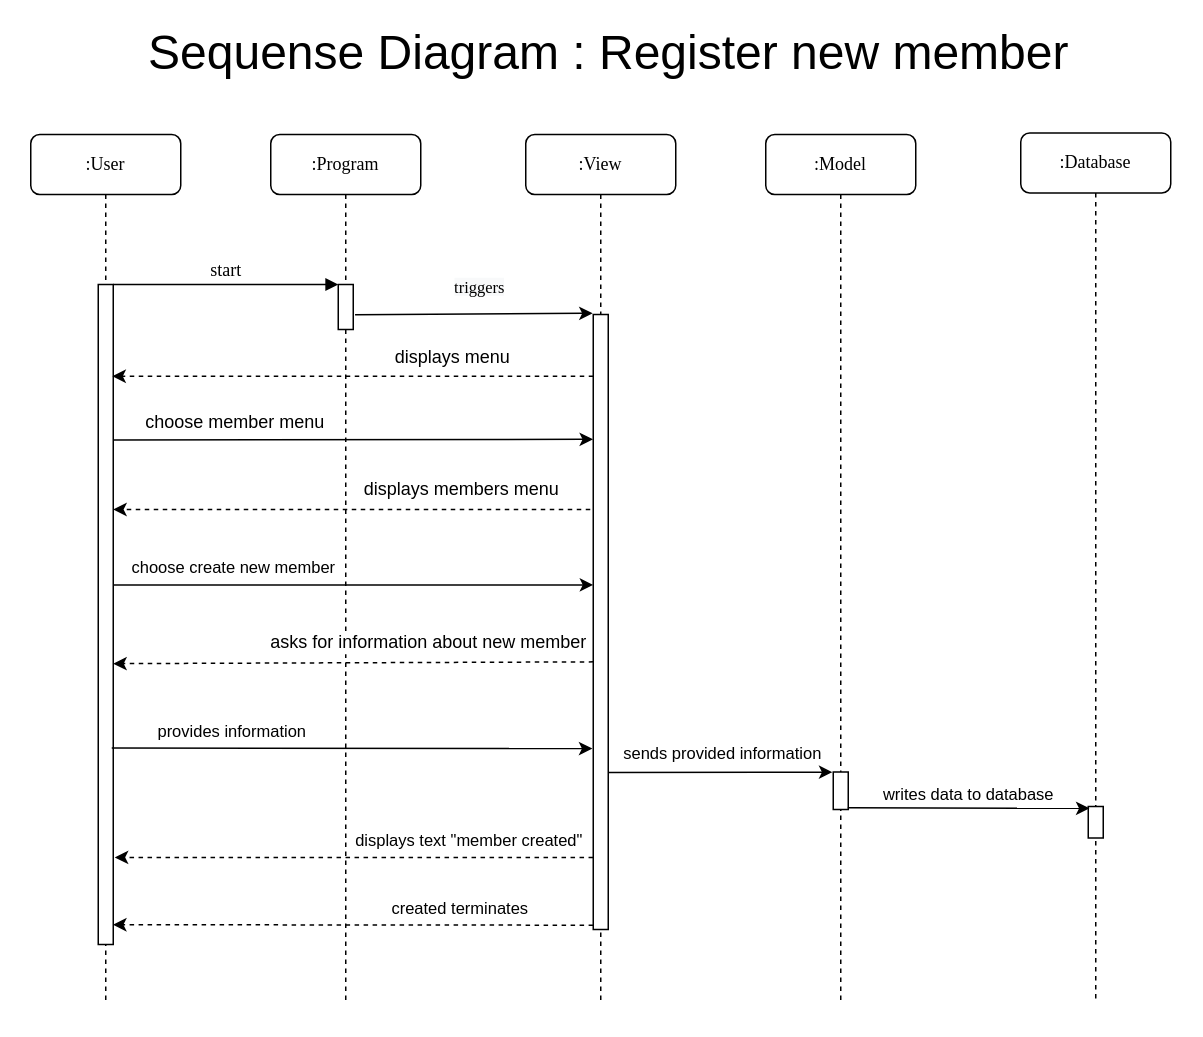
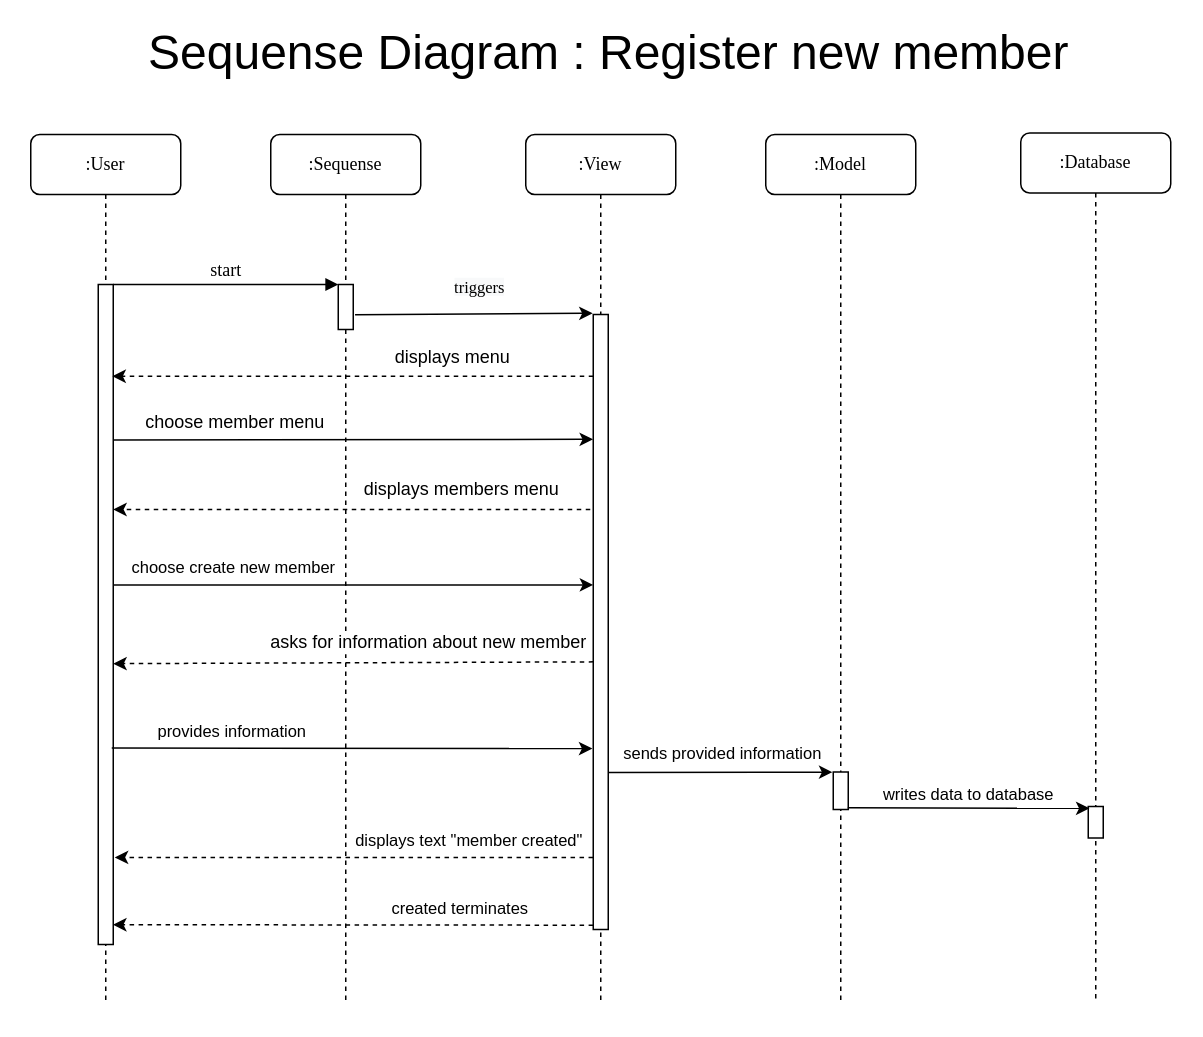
(346, 164) -> (346, 164)
